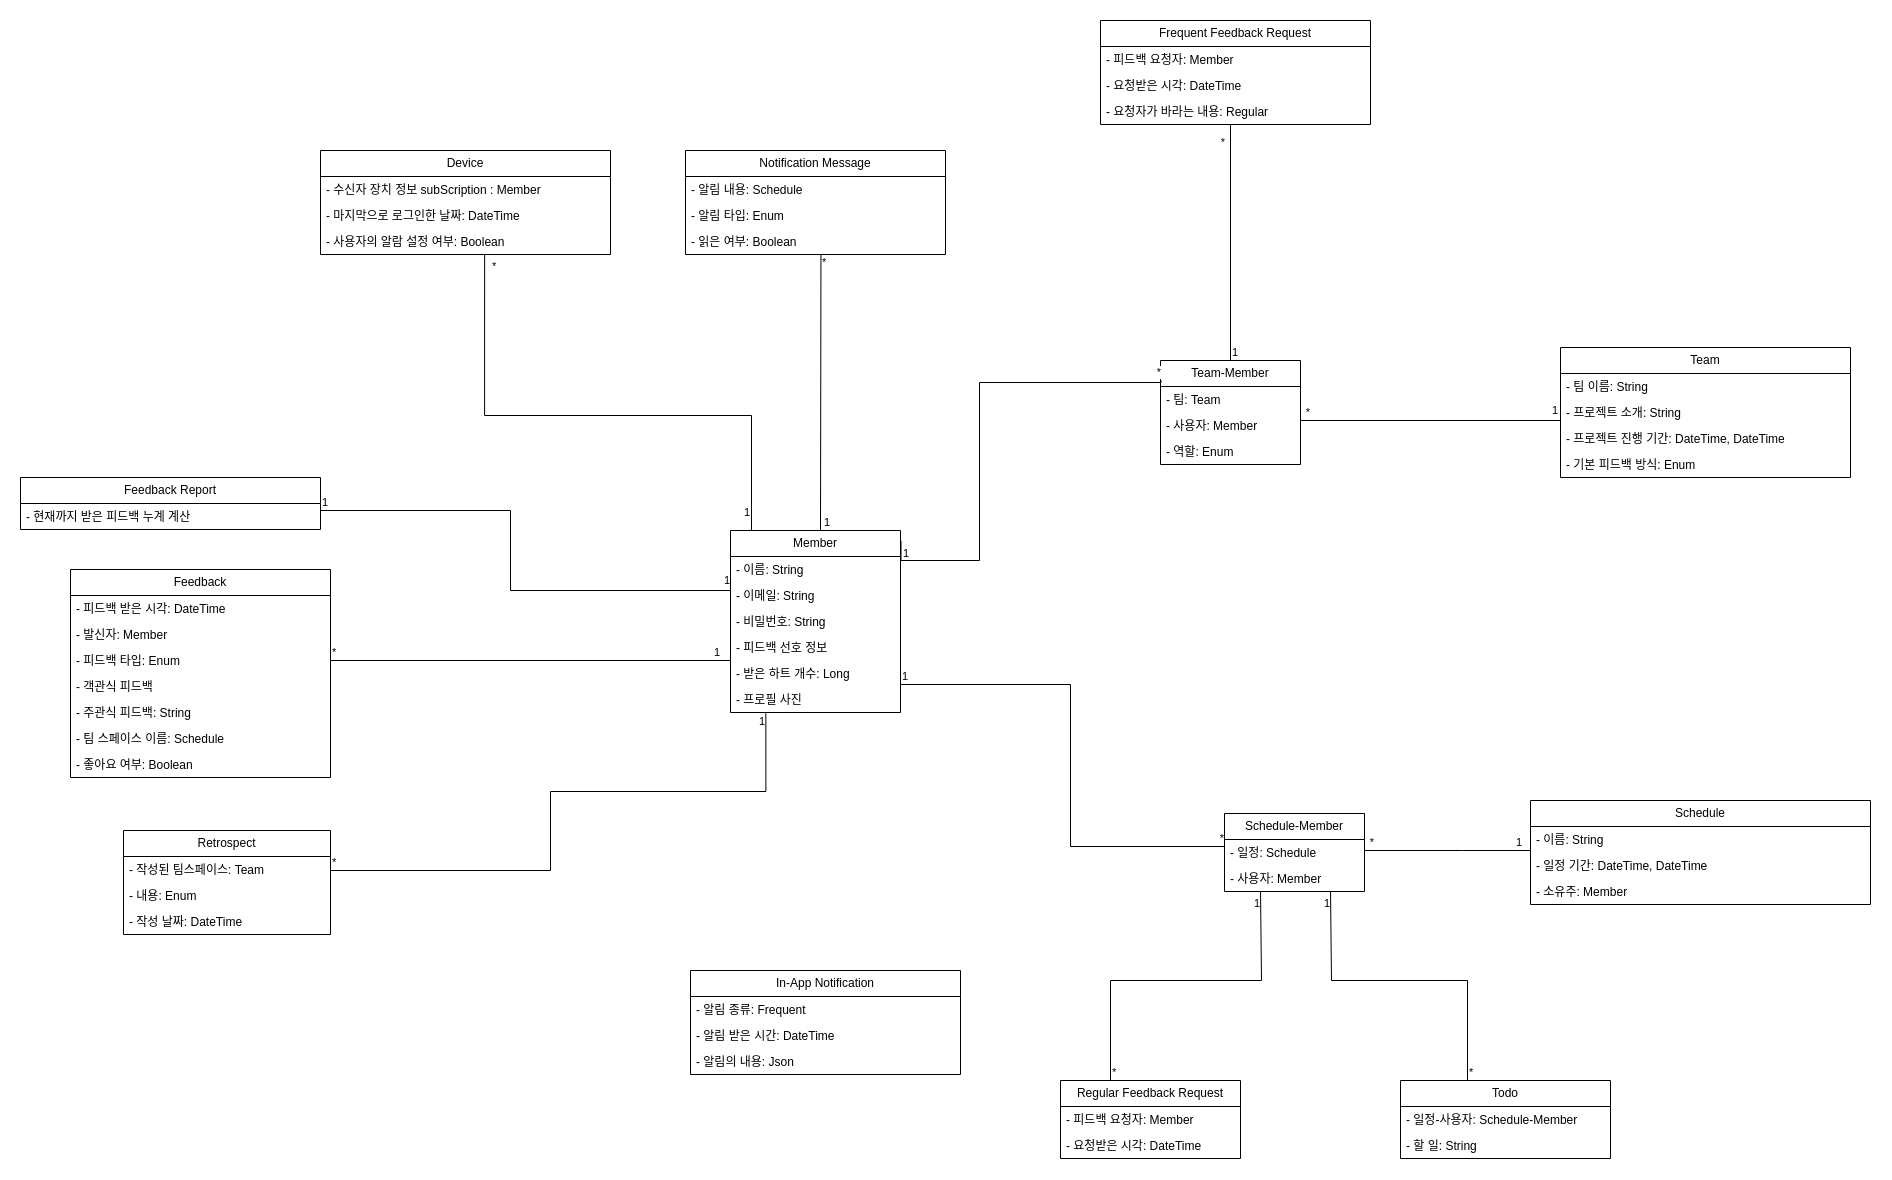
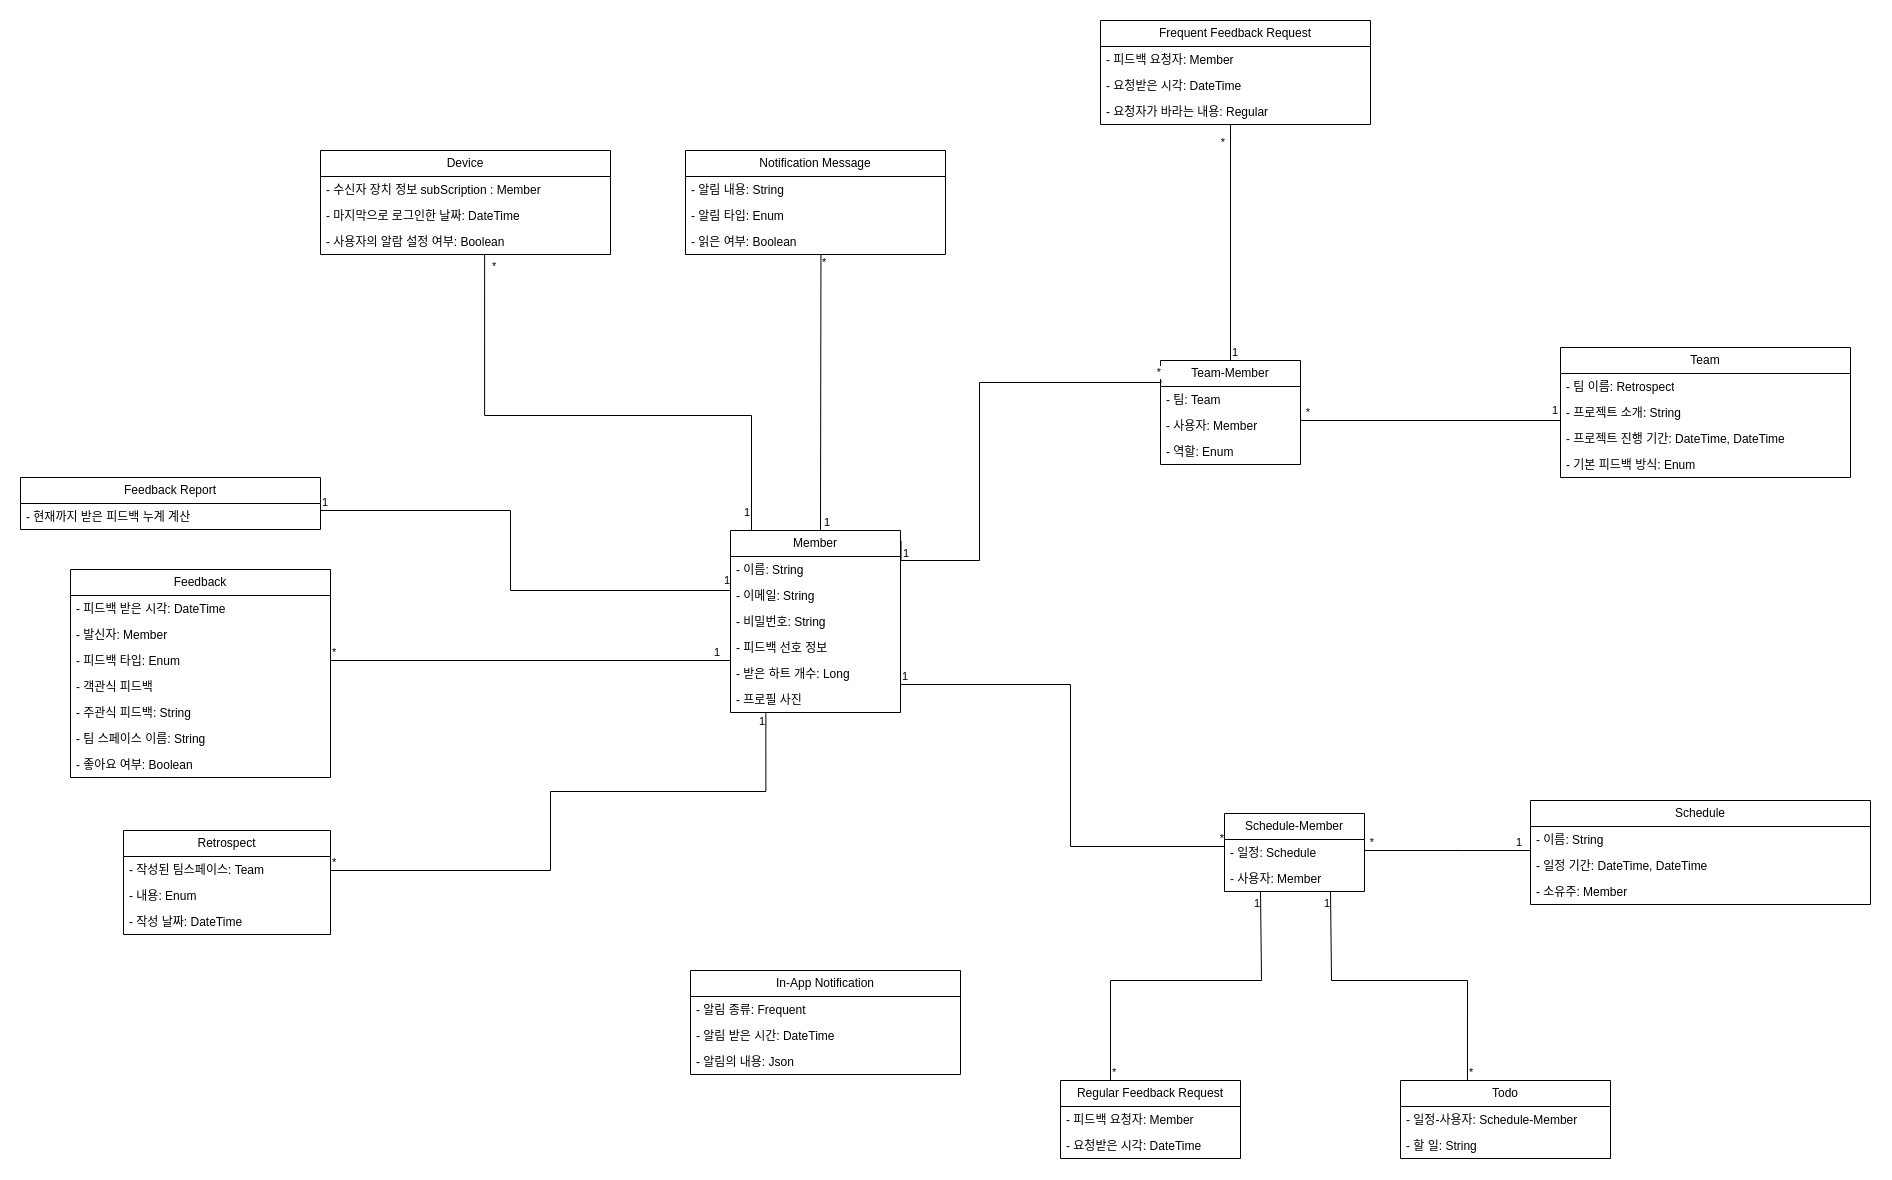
(751, 191) -> (745, 191)
(1614, 388) -> (1629, 388)
(156, 740) -> (149, 740)
